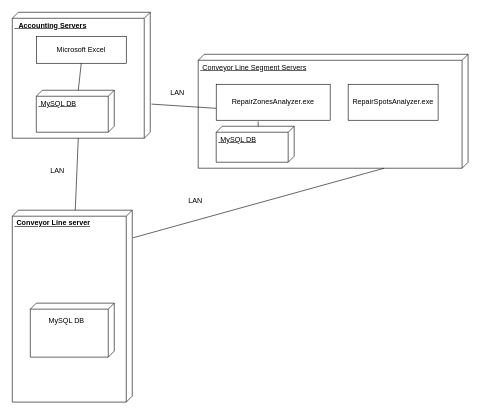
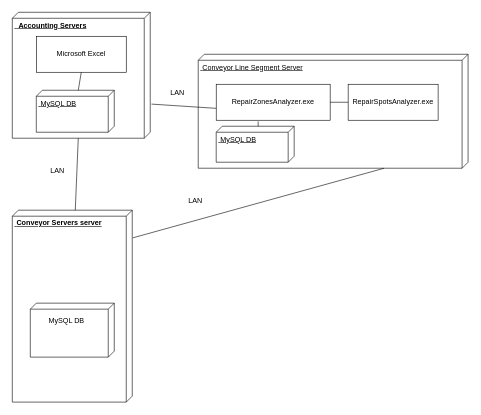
(81, 50) -> (81, 54)
(255, 68) -> (253, 68)
none -> (339, 102)
(52, 224) -> (59, 224)
